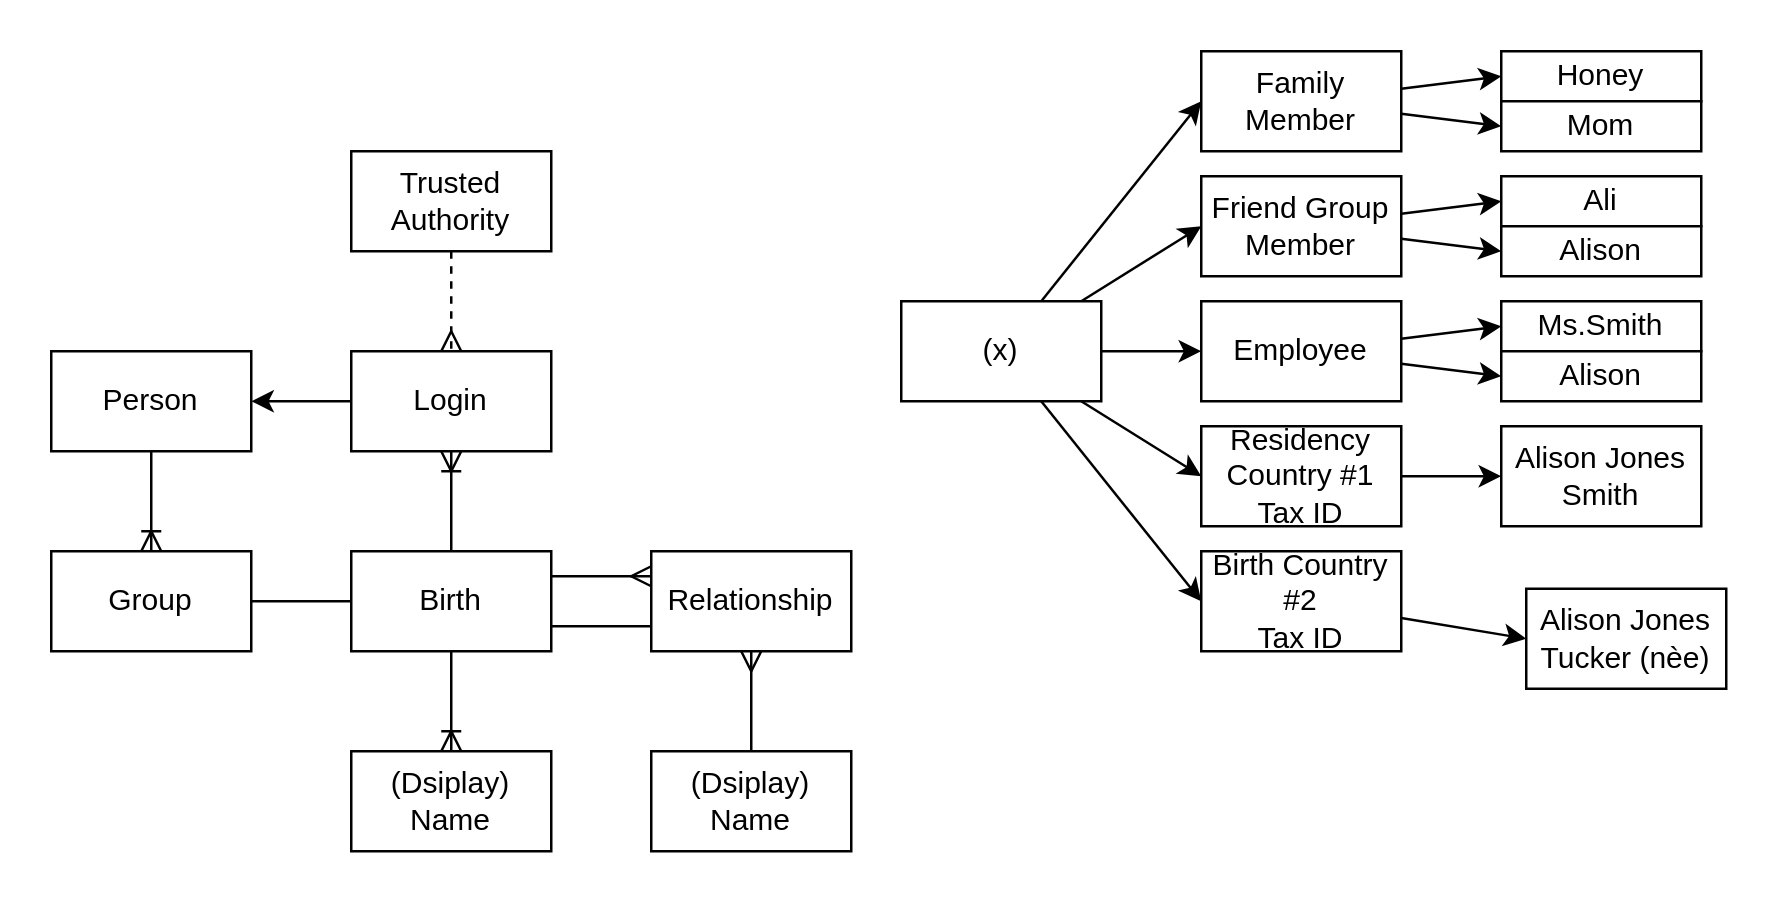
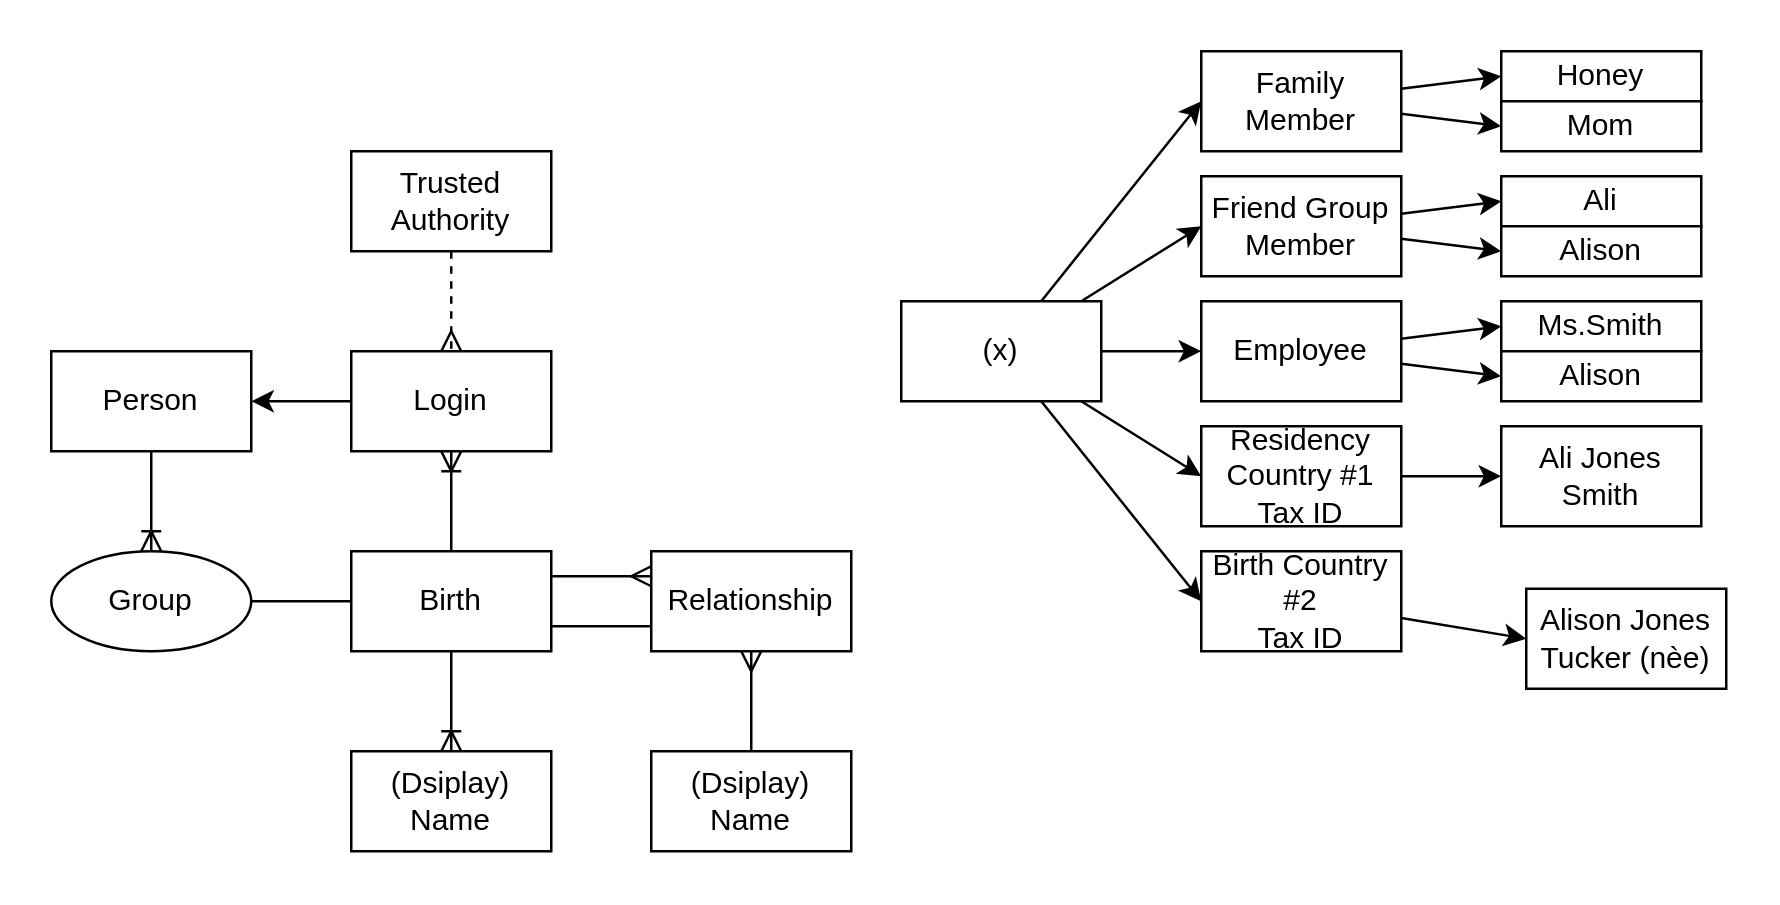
(1601, 476) -> (1601, 476)
(151, 601) -> (151, 601)
